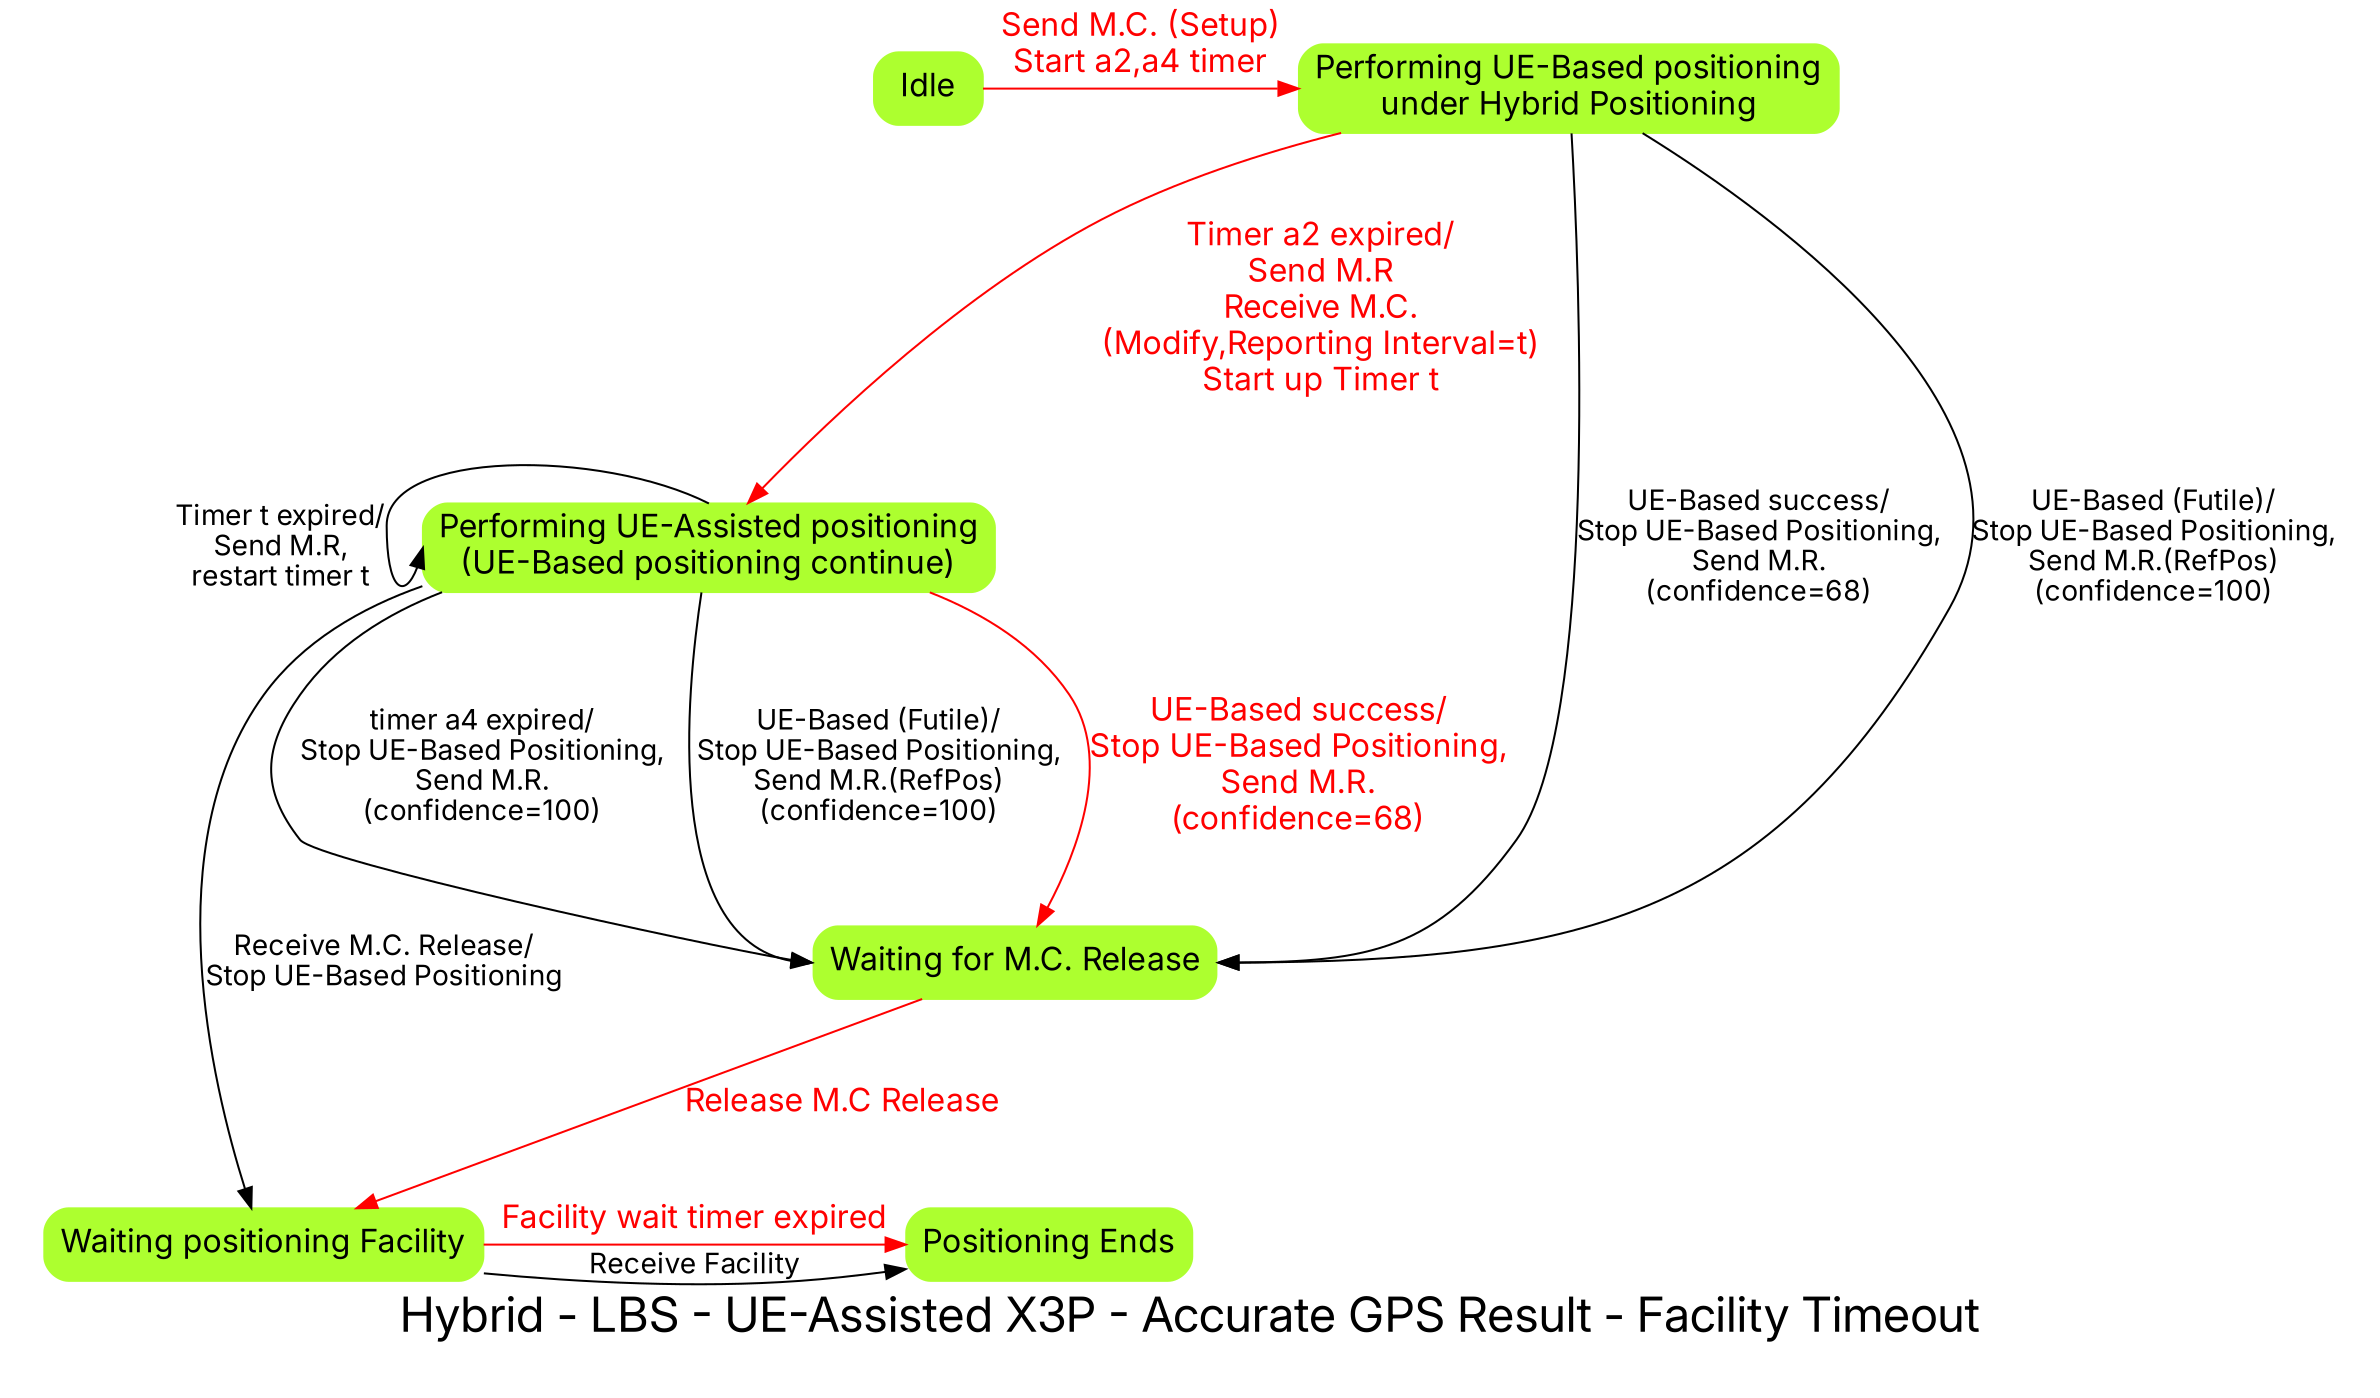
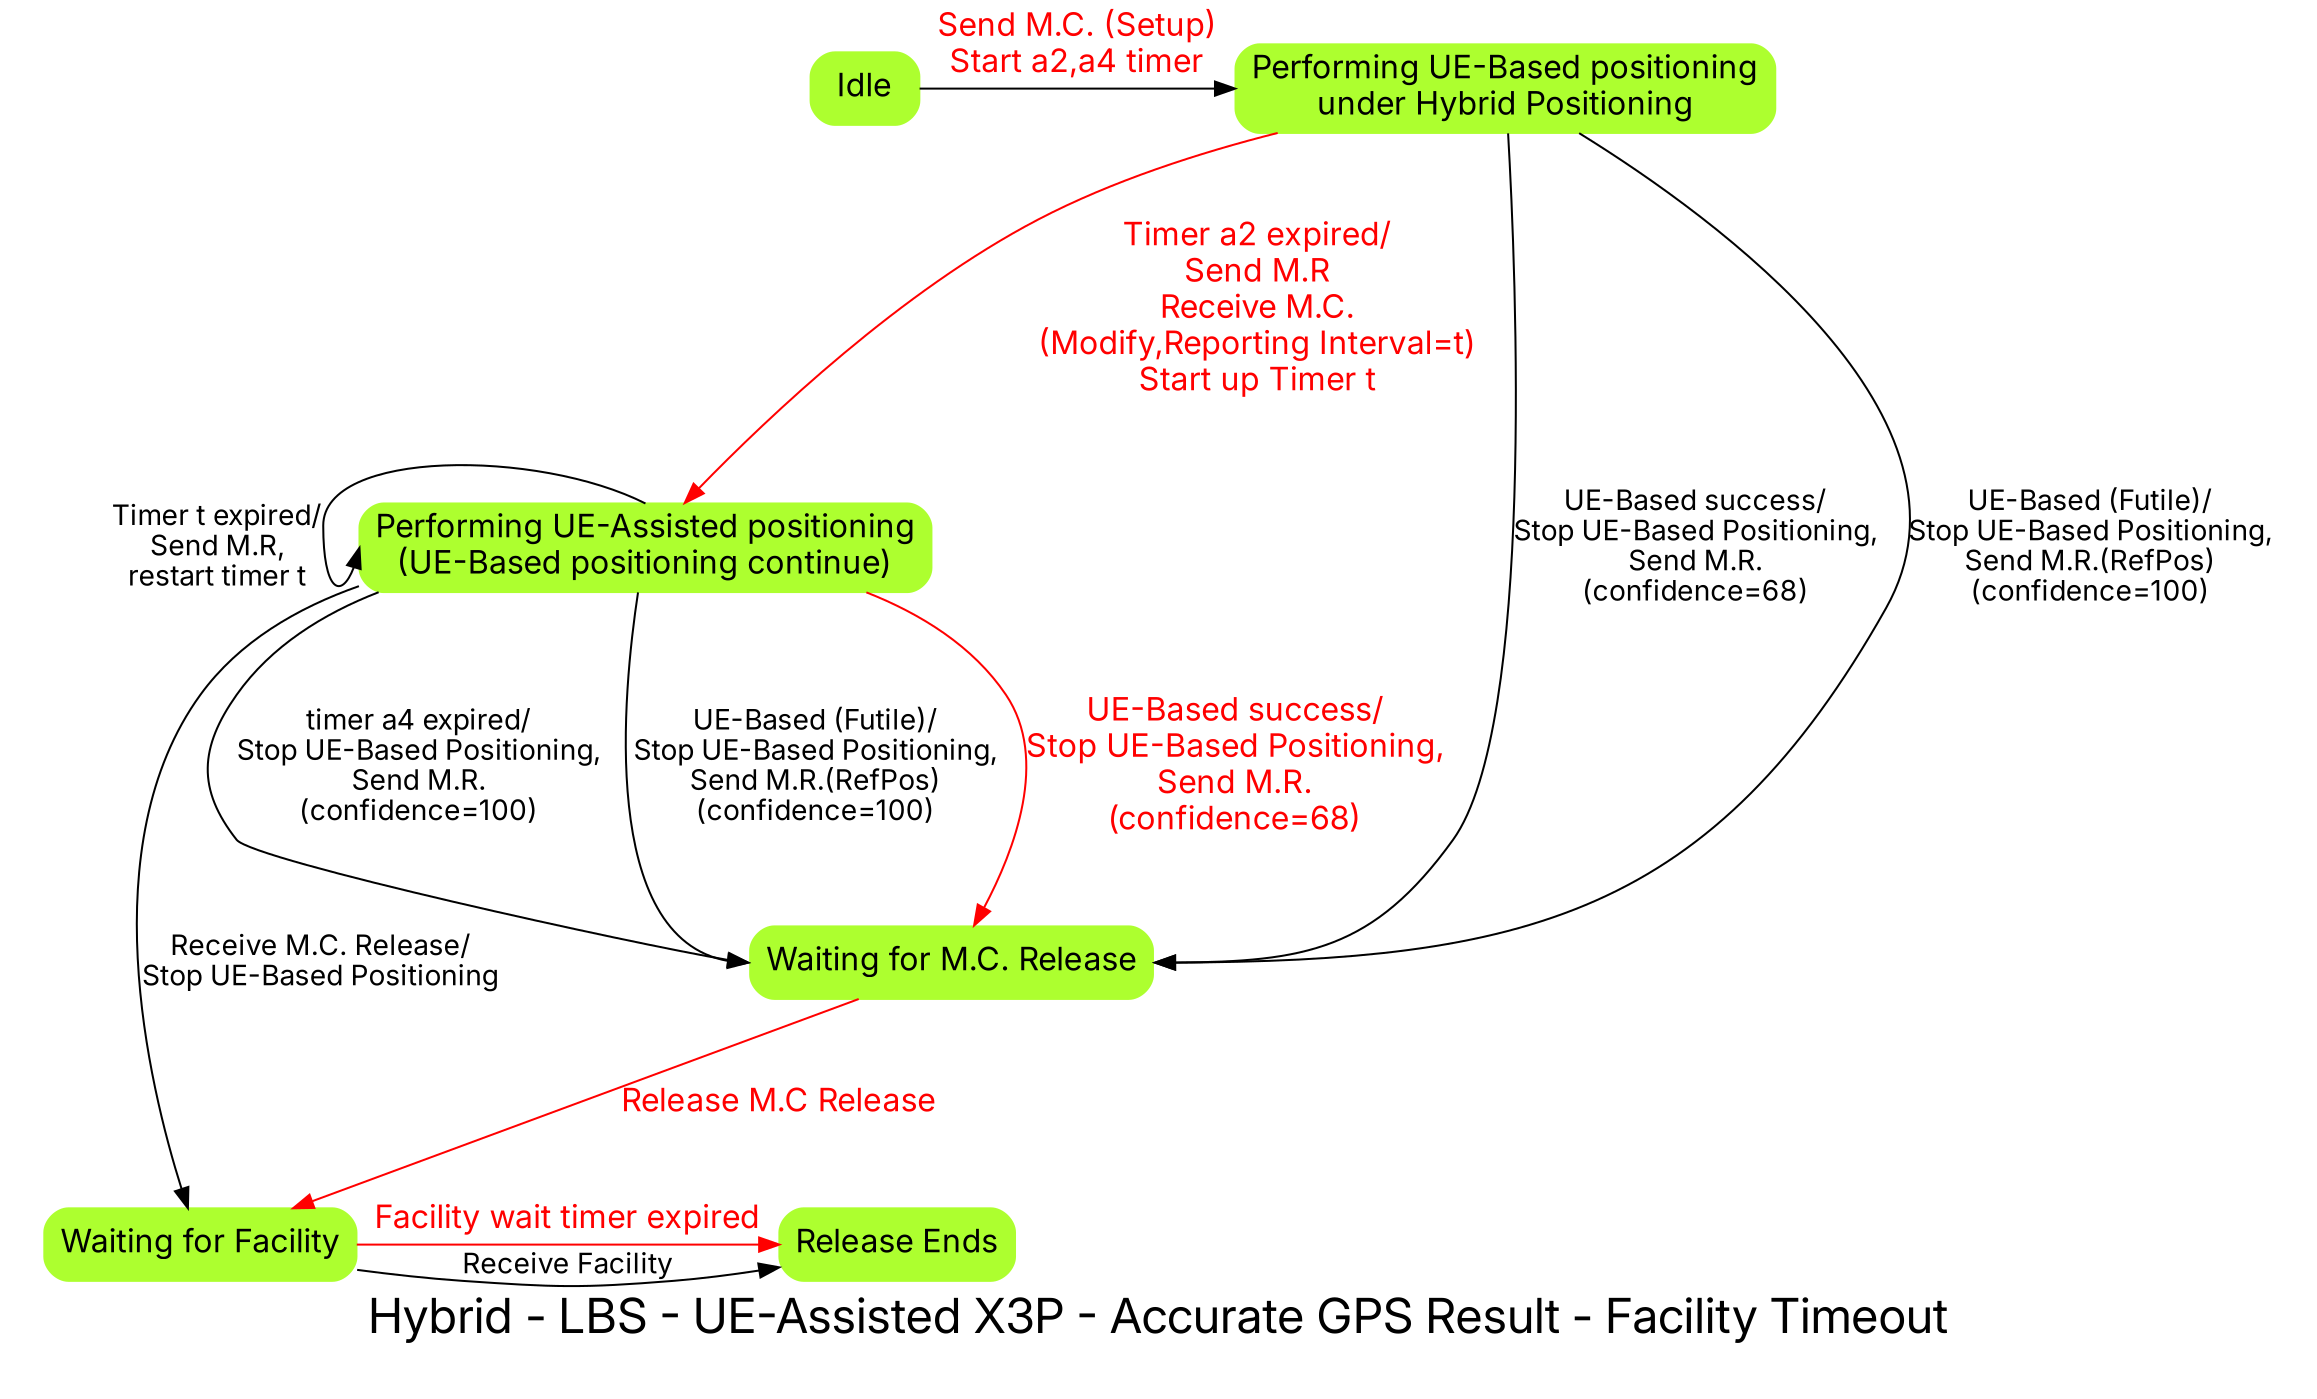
(1130, 89) -> (1067, 89)
(264, 1245) -> (200, 1245)
(1049, 1245) -> (897, 1245)
